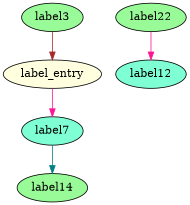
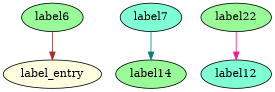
(52, 17) -> (52, 17)
(52, 99) -> none
